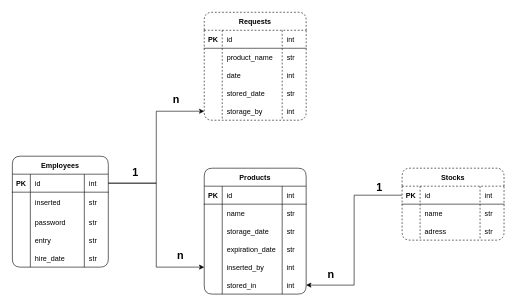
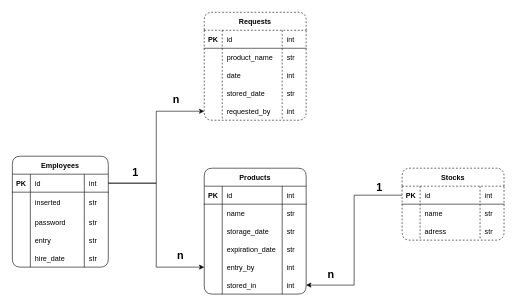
(247, 112) -> (251, 112)
(248, 268) -> (243, 268)
